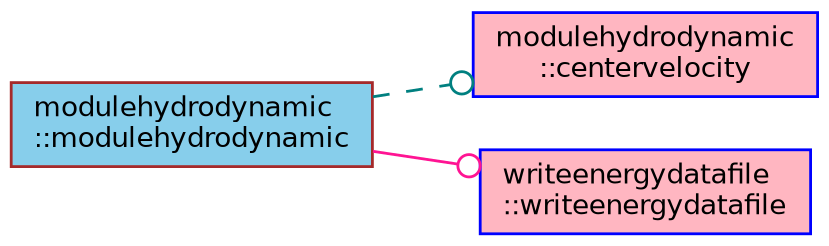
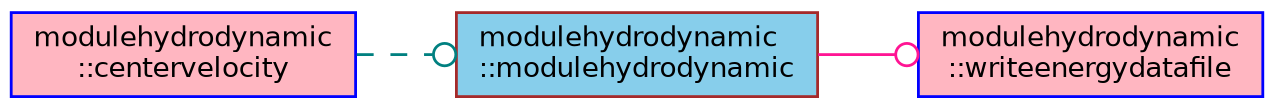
(412, 91) -> (395, 55)
(645, 192) -> (1091, 55)
